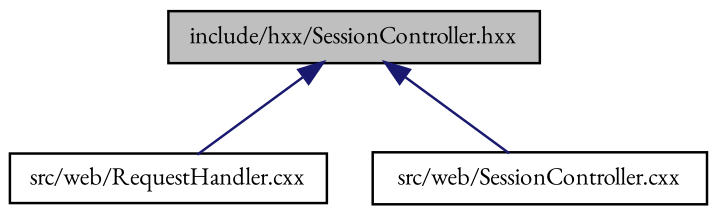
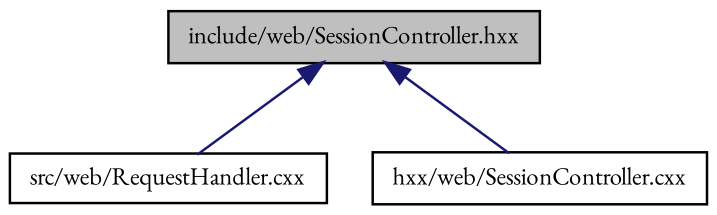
(354, 37) -> (354, 37)
(540, 178) -> (540, 178)
